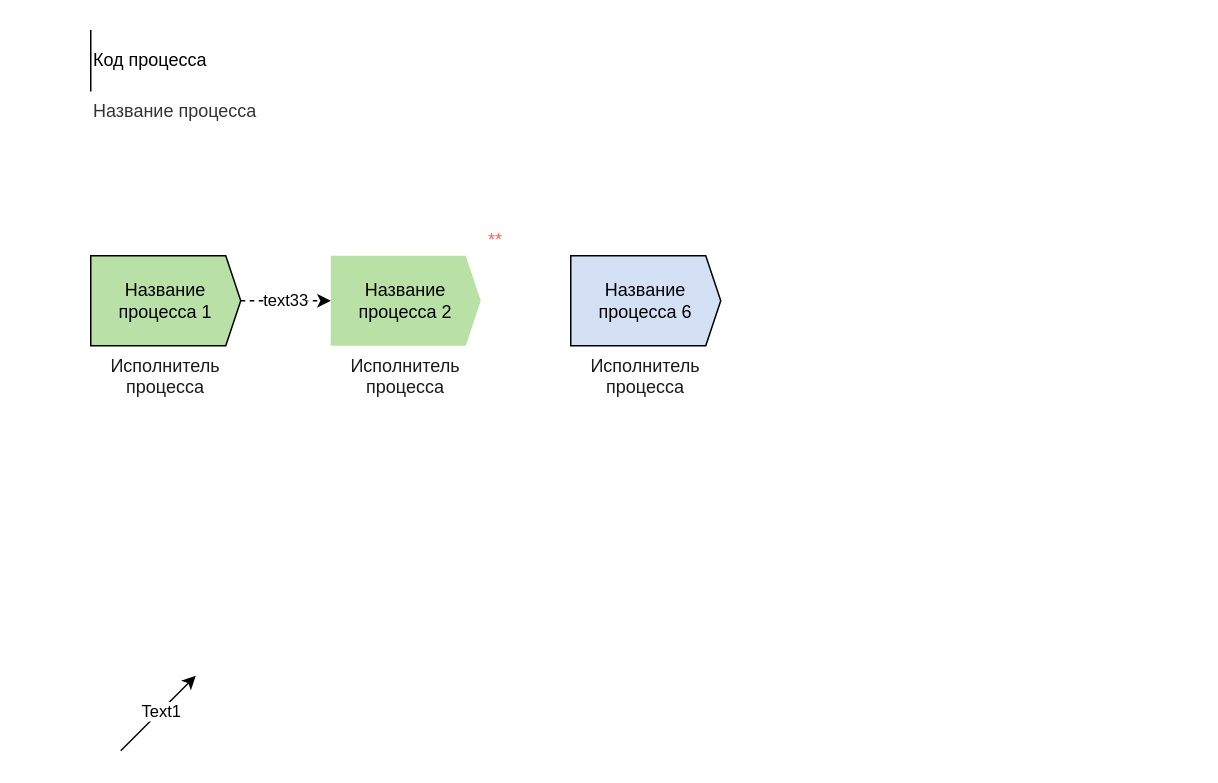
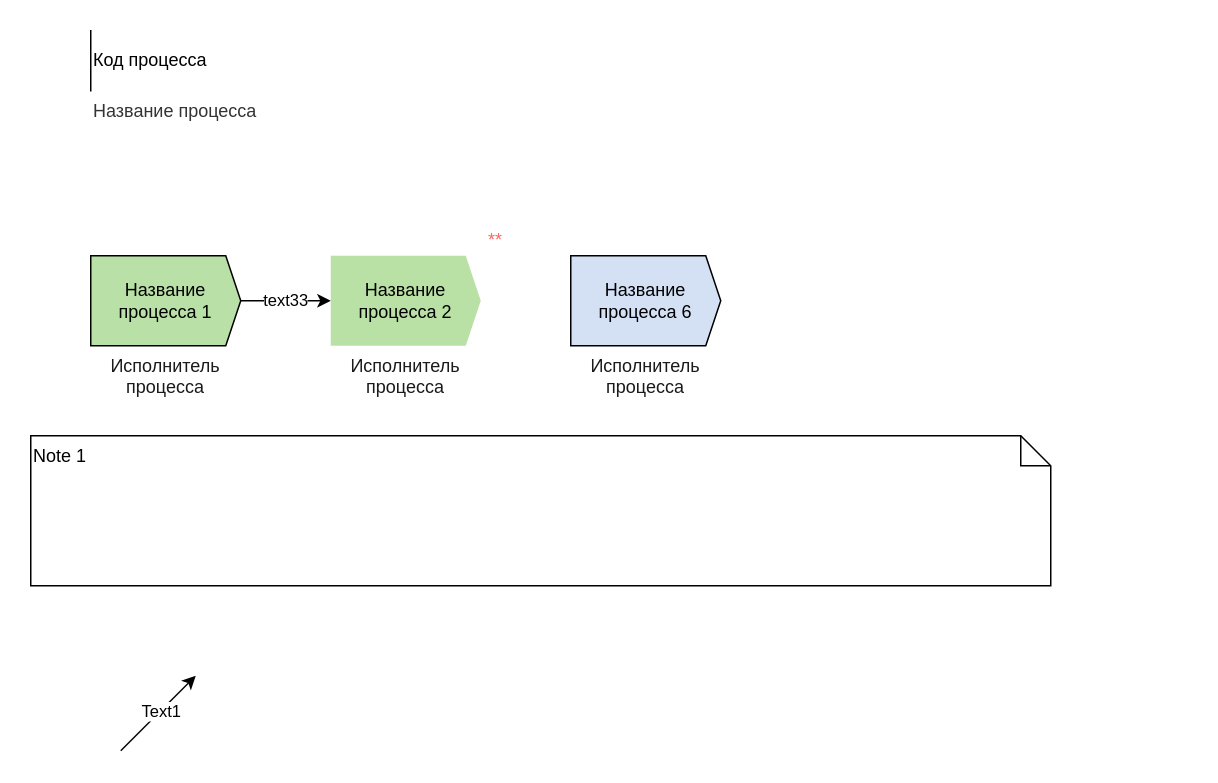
(254, 301) -> (254, 301)
none -> (541, 511)
